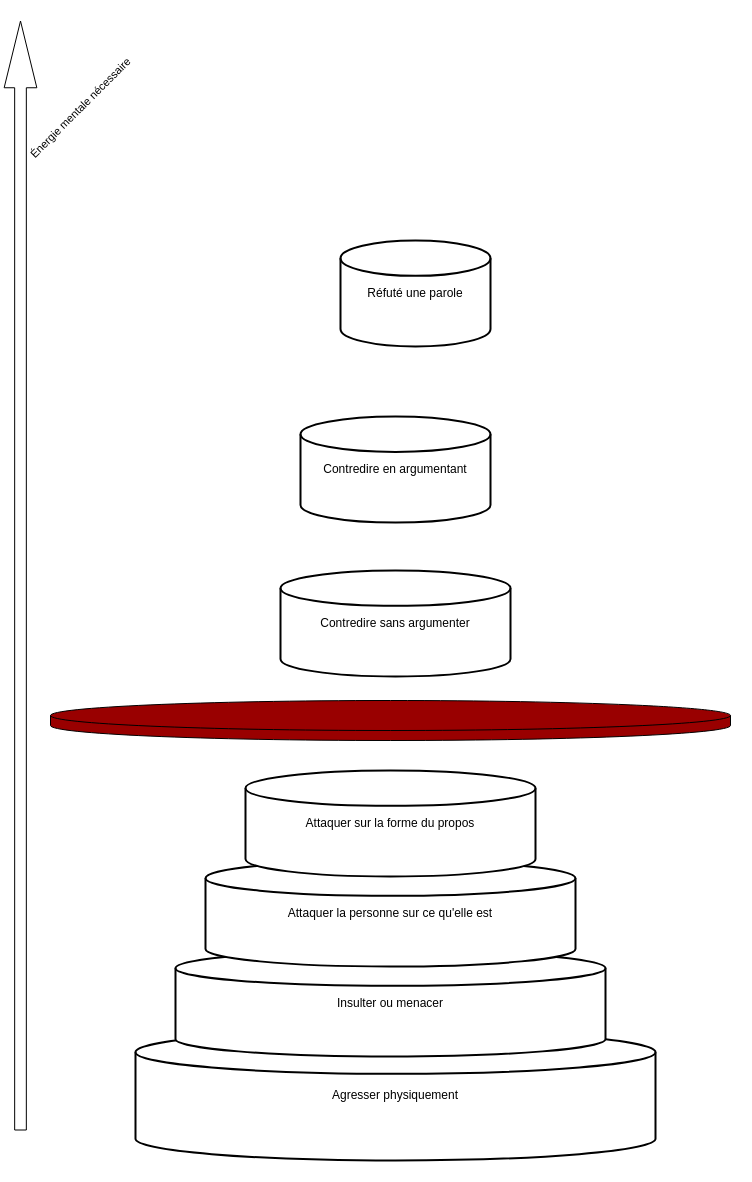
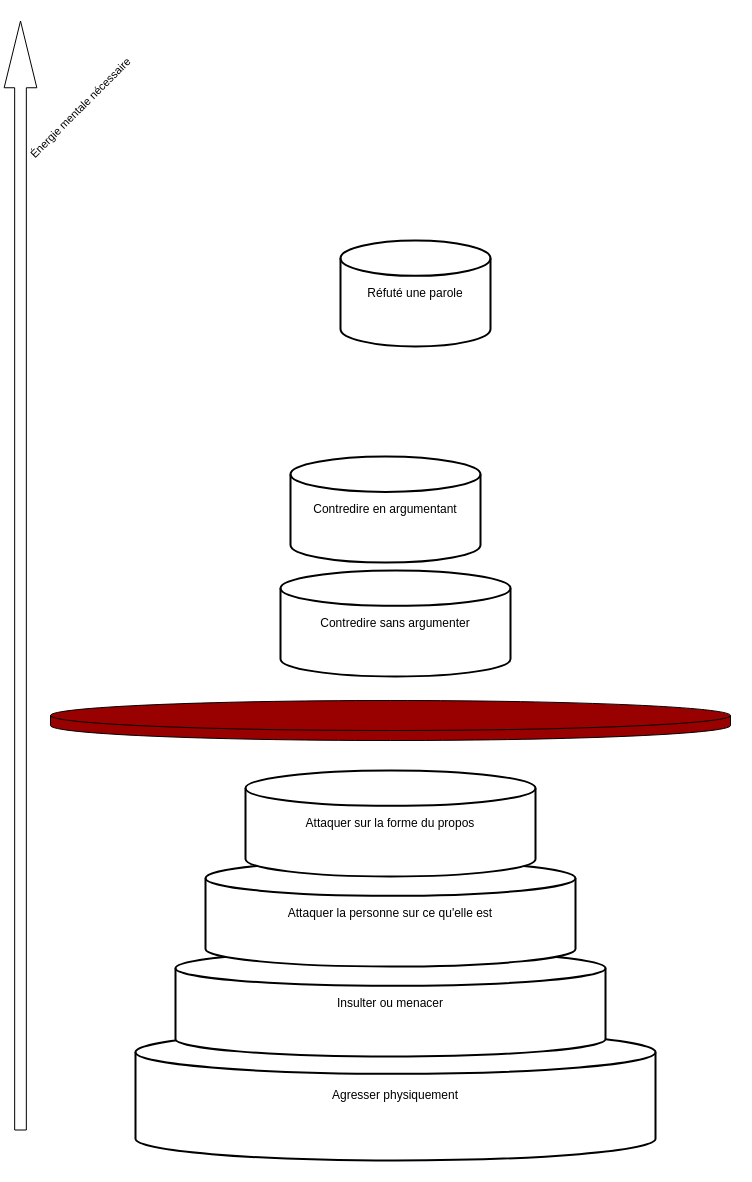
(396, 470) -> (386, 510)
